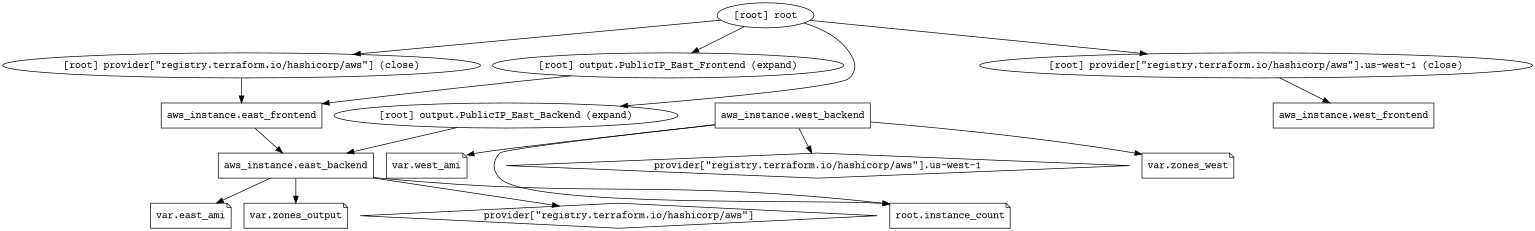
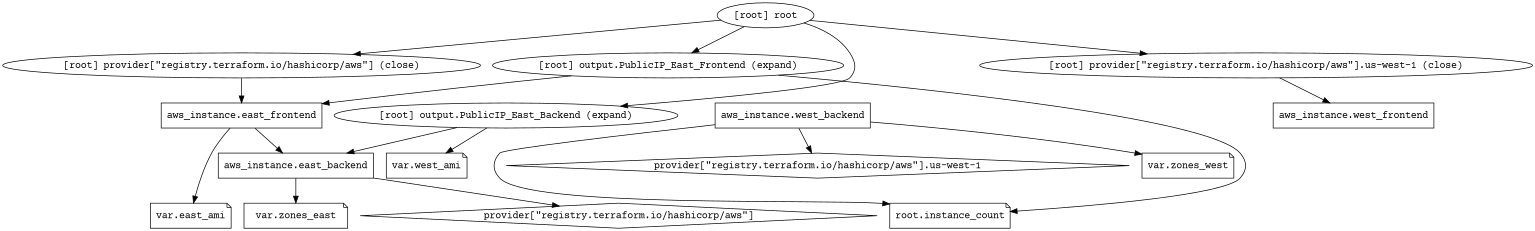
(594, 138) -> (469, 139)
(246, 189) -> (208, 160)
(628, 189) -> (1138, 120)
(296, 216) -> (296, 216)
